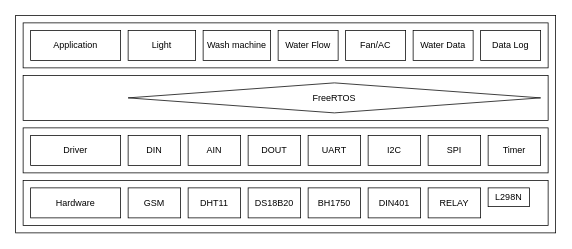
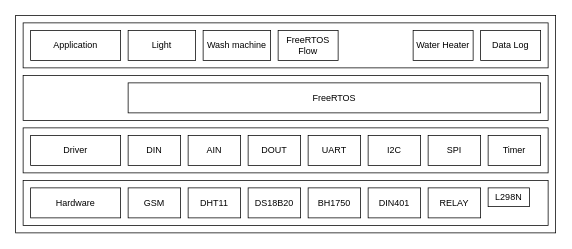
(308, 45) -> (308, 45)
(375, 45) -> none
(443, 45) -> (443, 45)
(334, 98) -> (334, 98)
